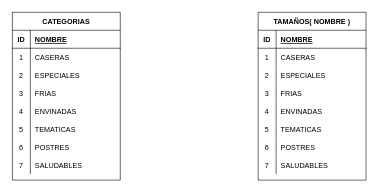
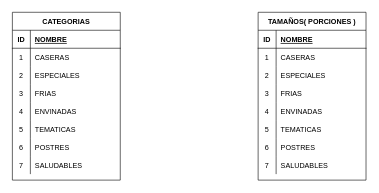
(312, 22) -> (312, 22)
